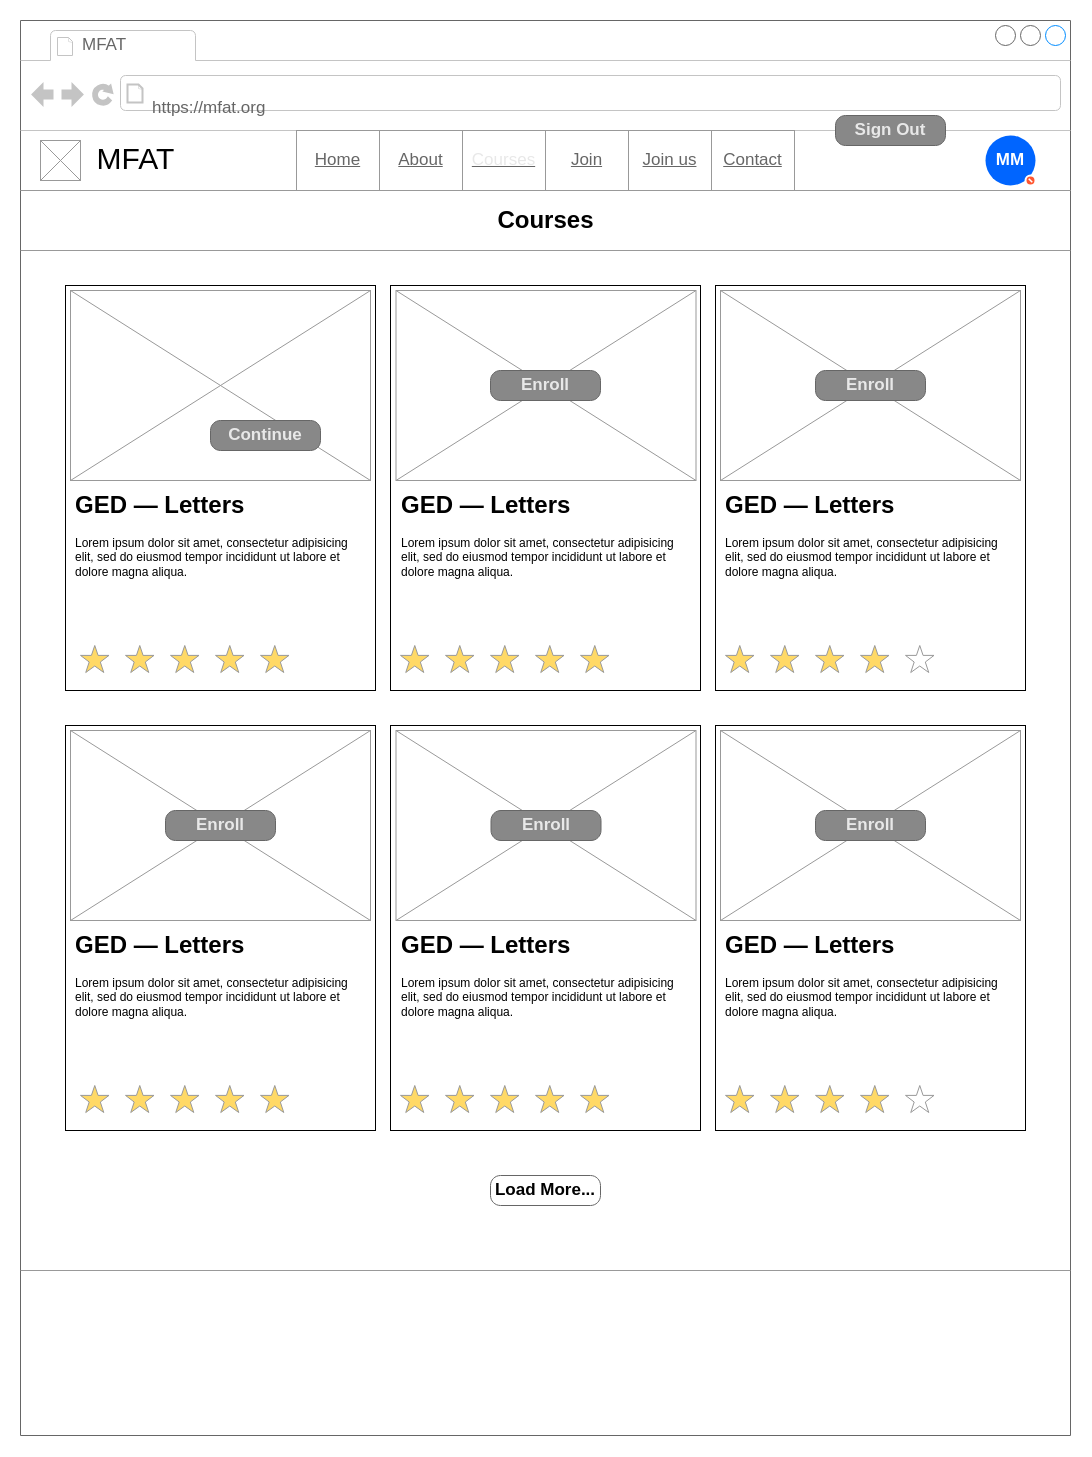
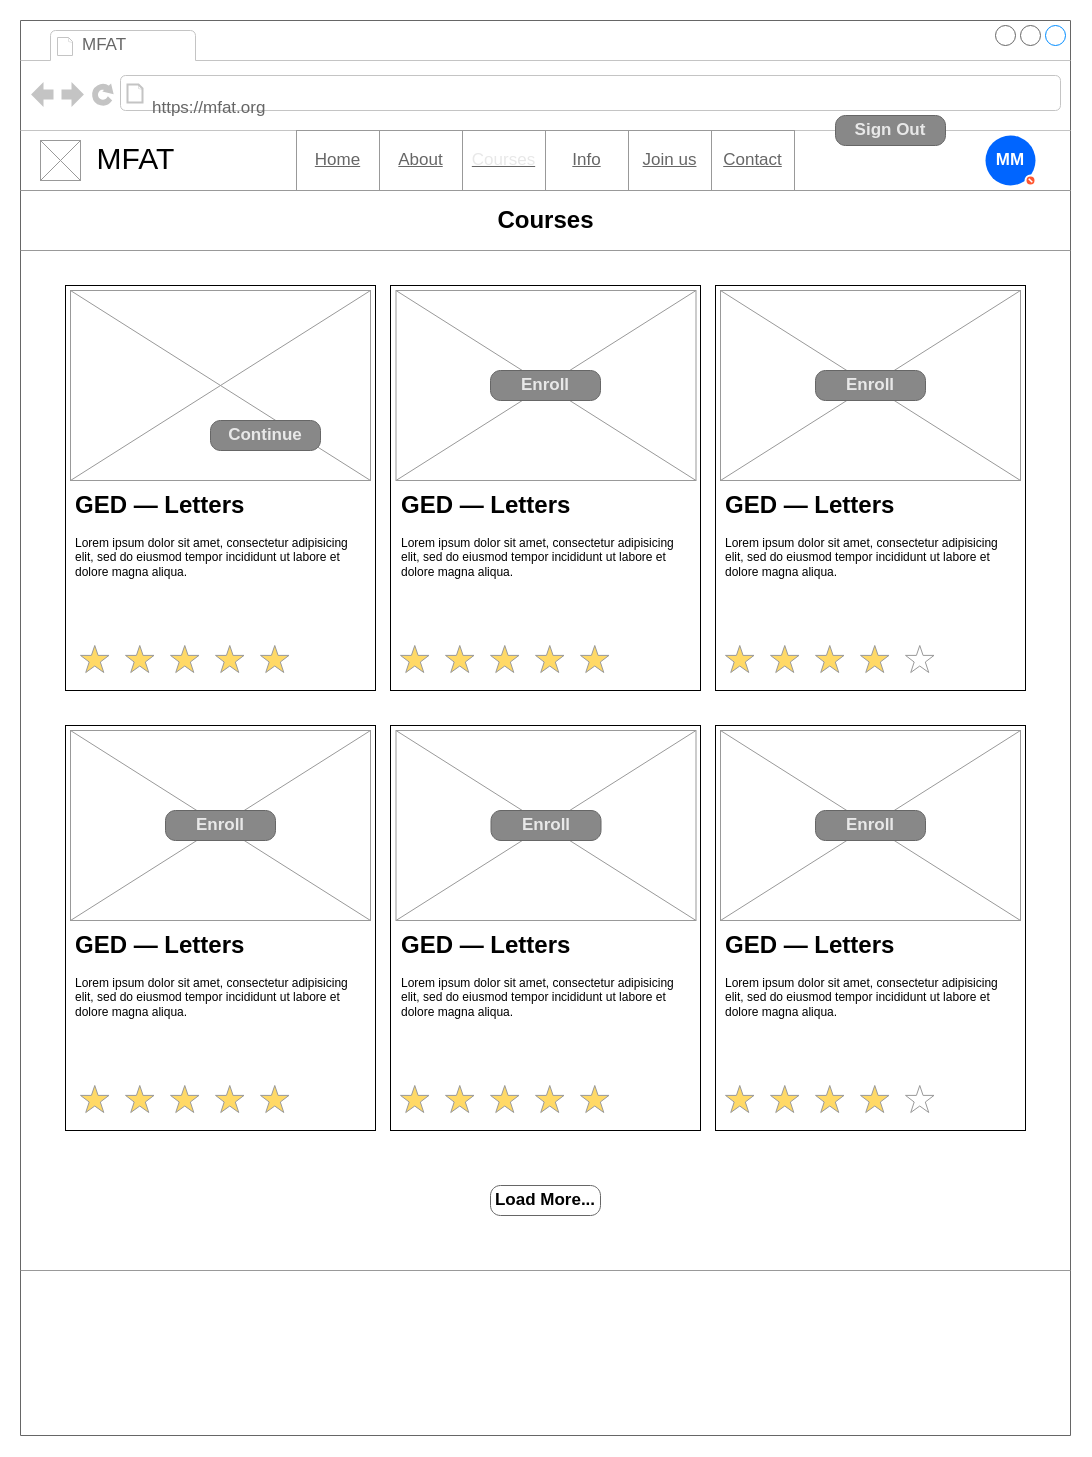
(587, 161) -> (587, 161)
(546, 1191) -> (546, 1201)
